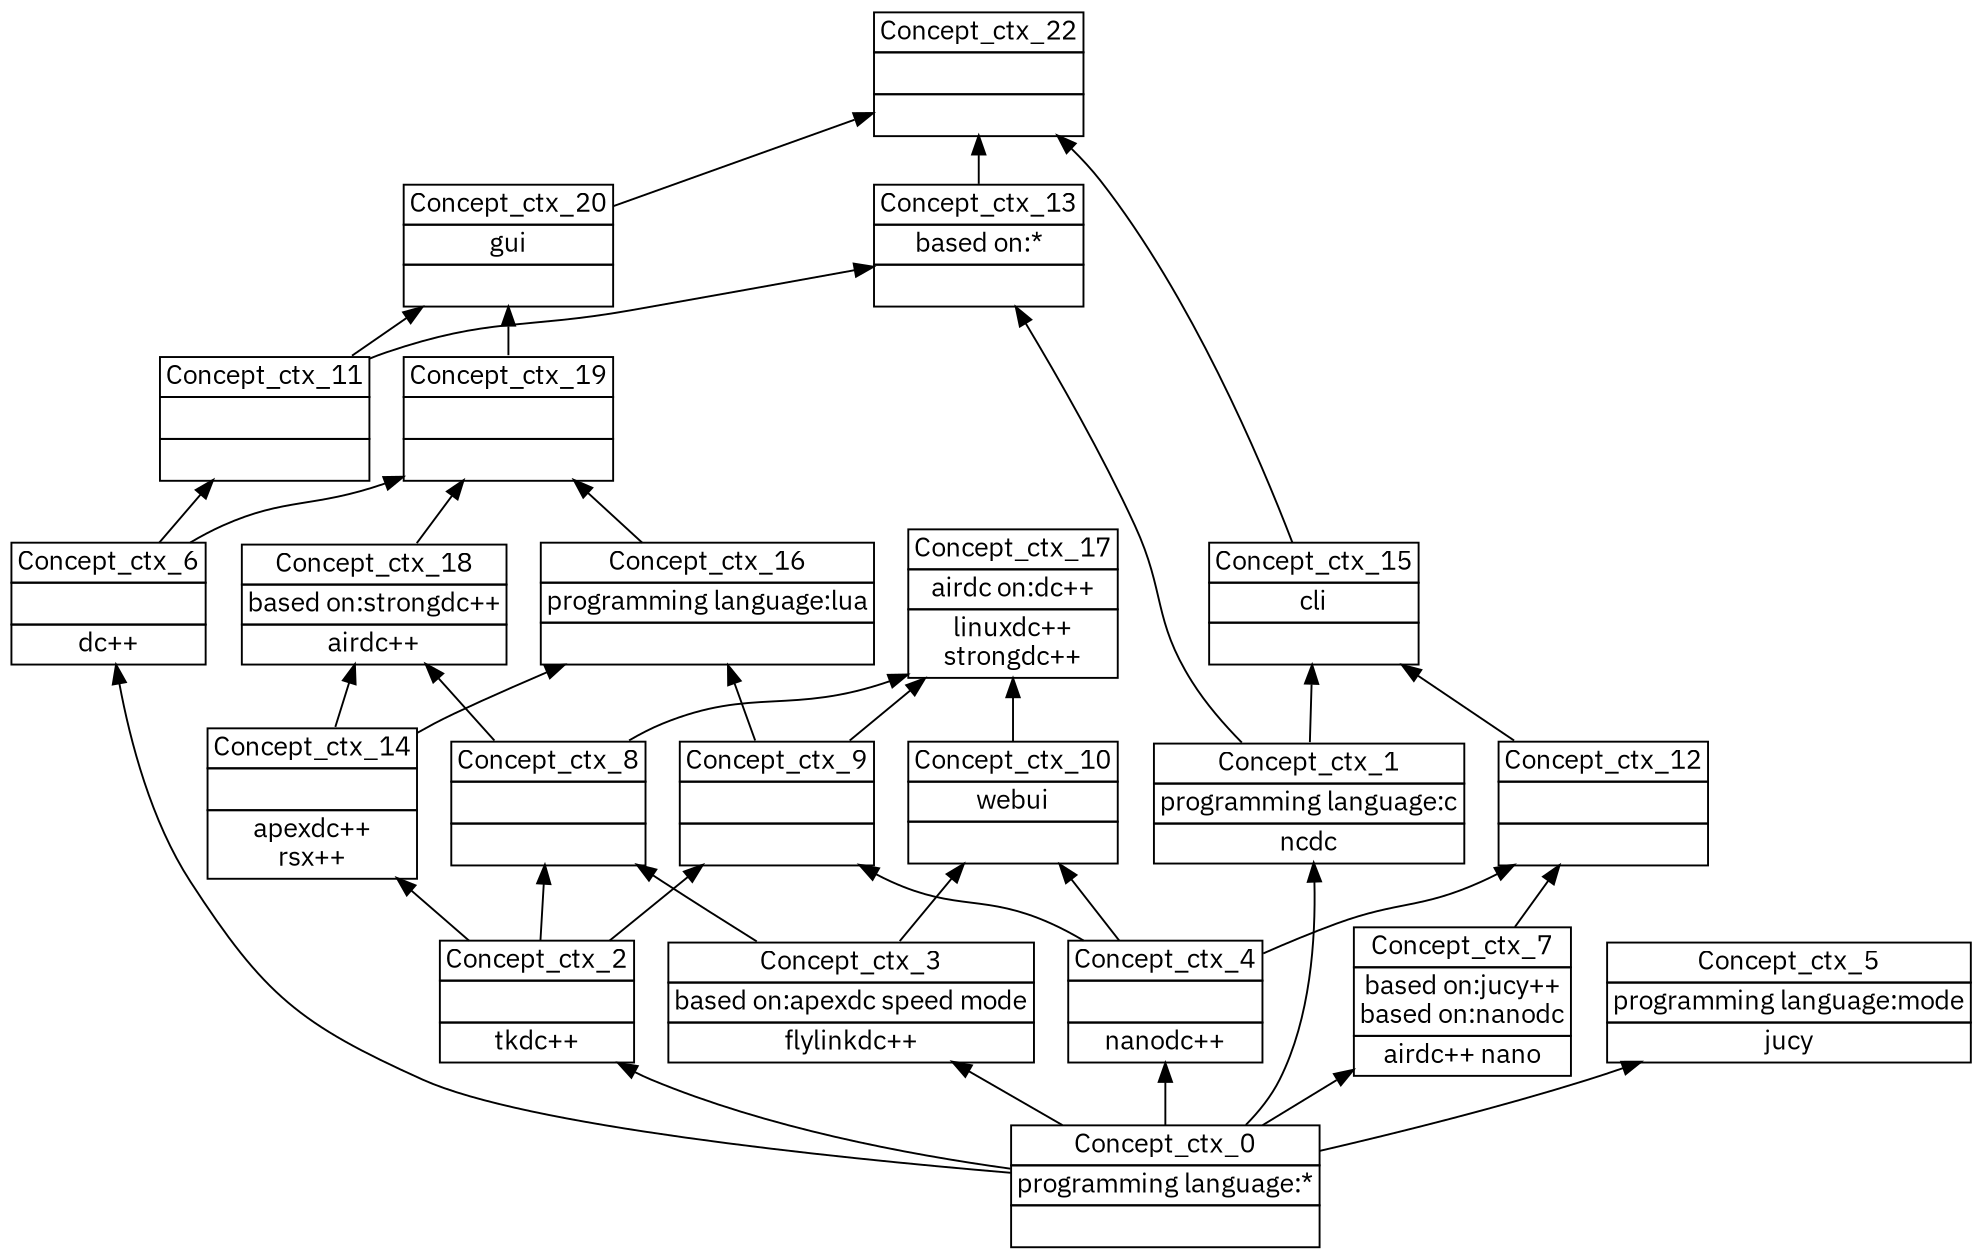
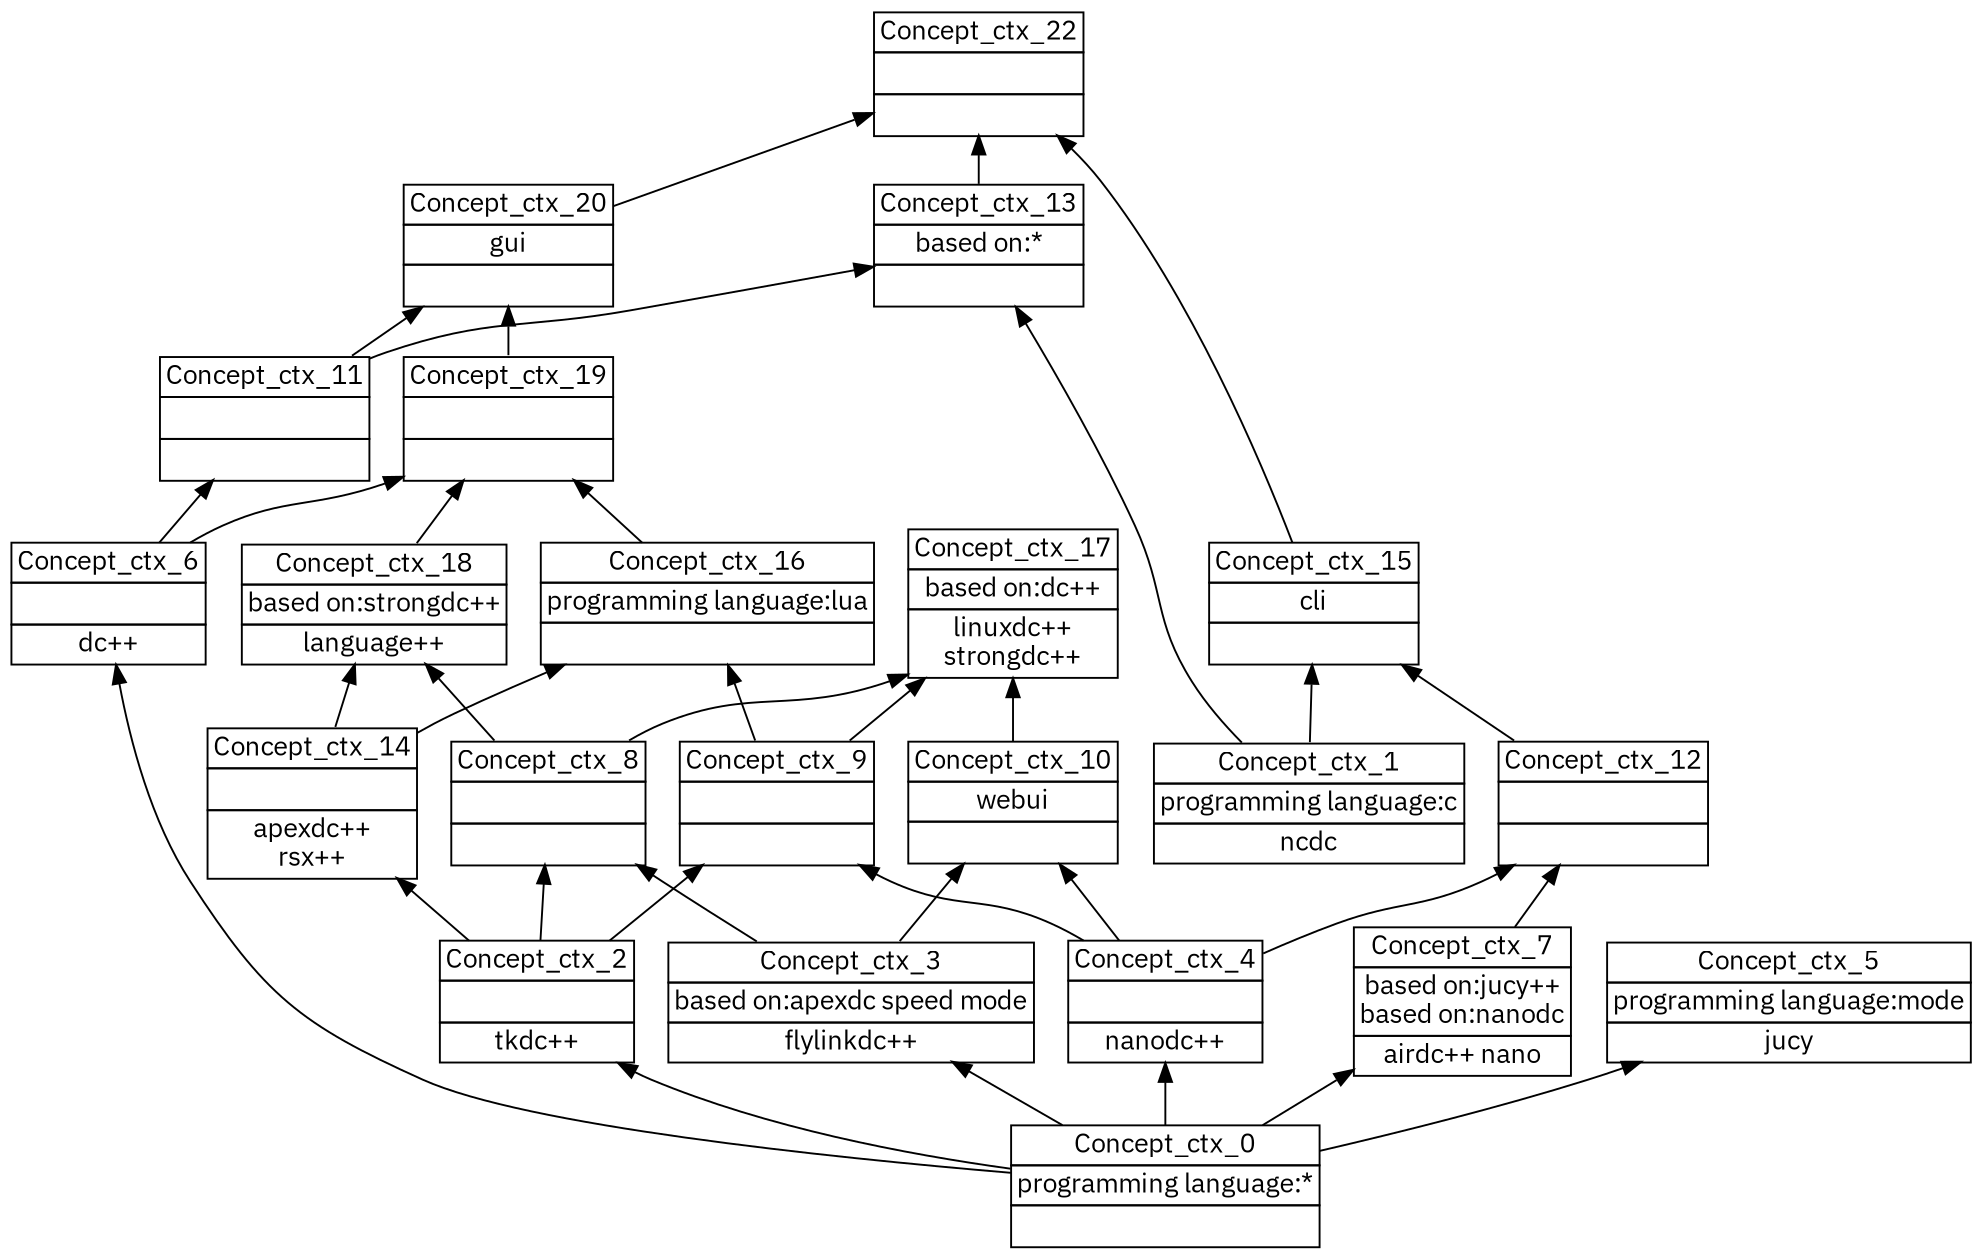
(1013, 588) -> (1013, 588)
(374, 644) -> (374, 644)
(1303, 1011) -> none
